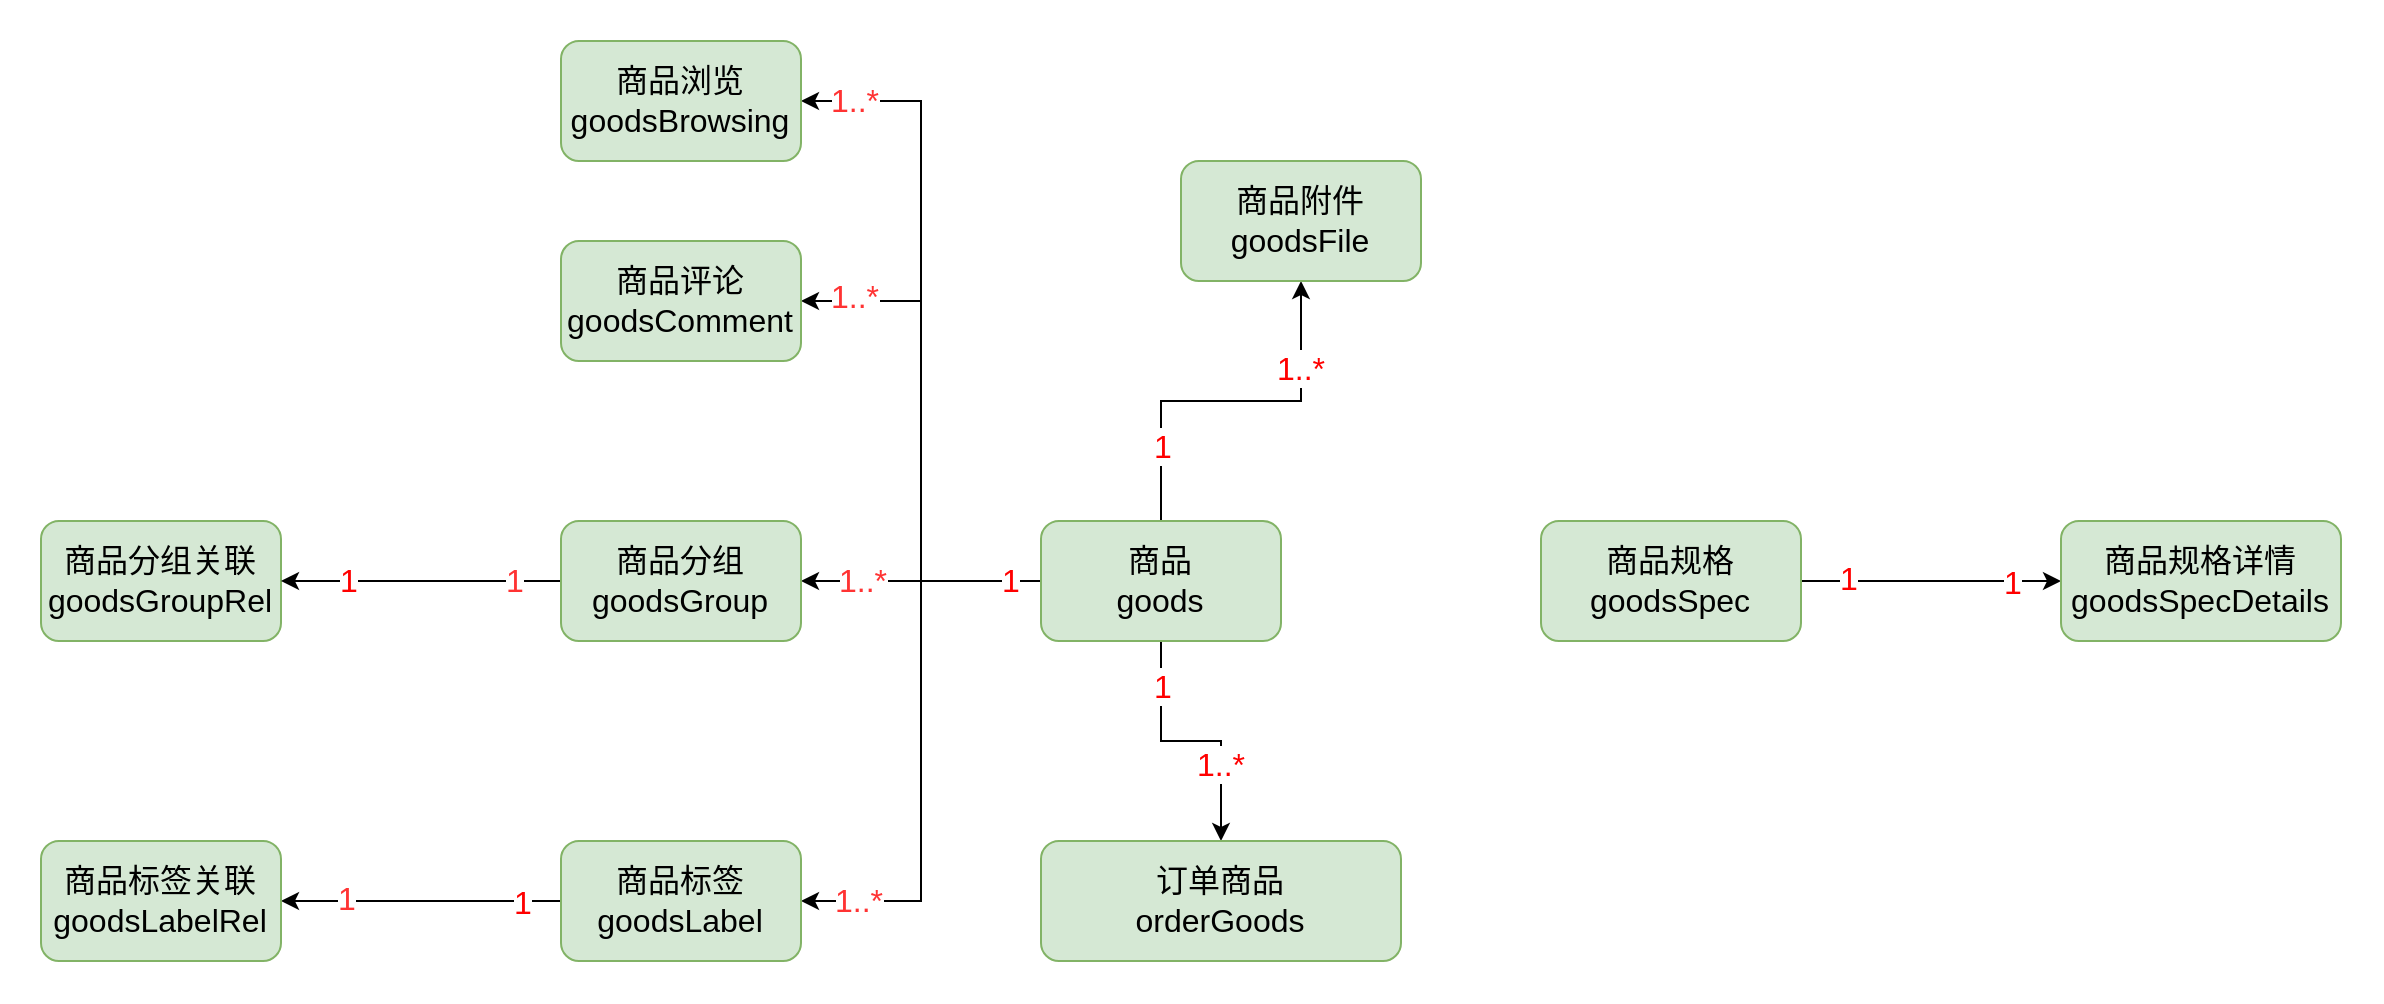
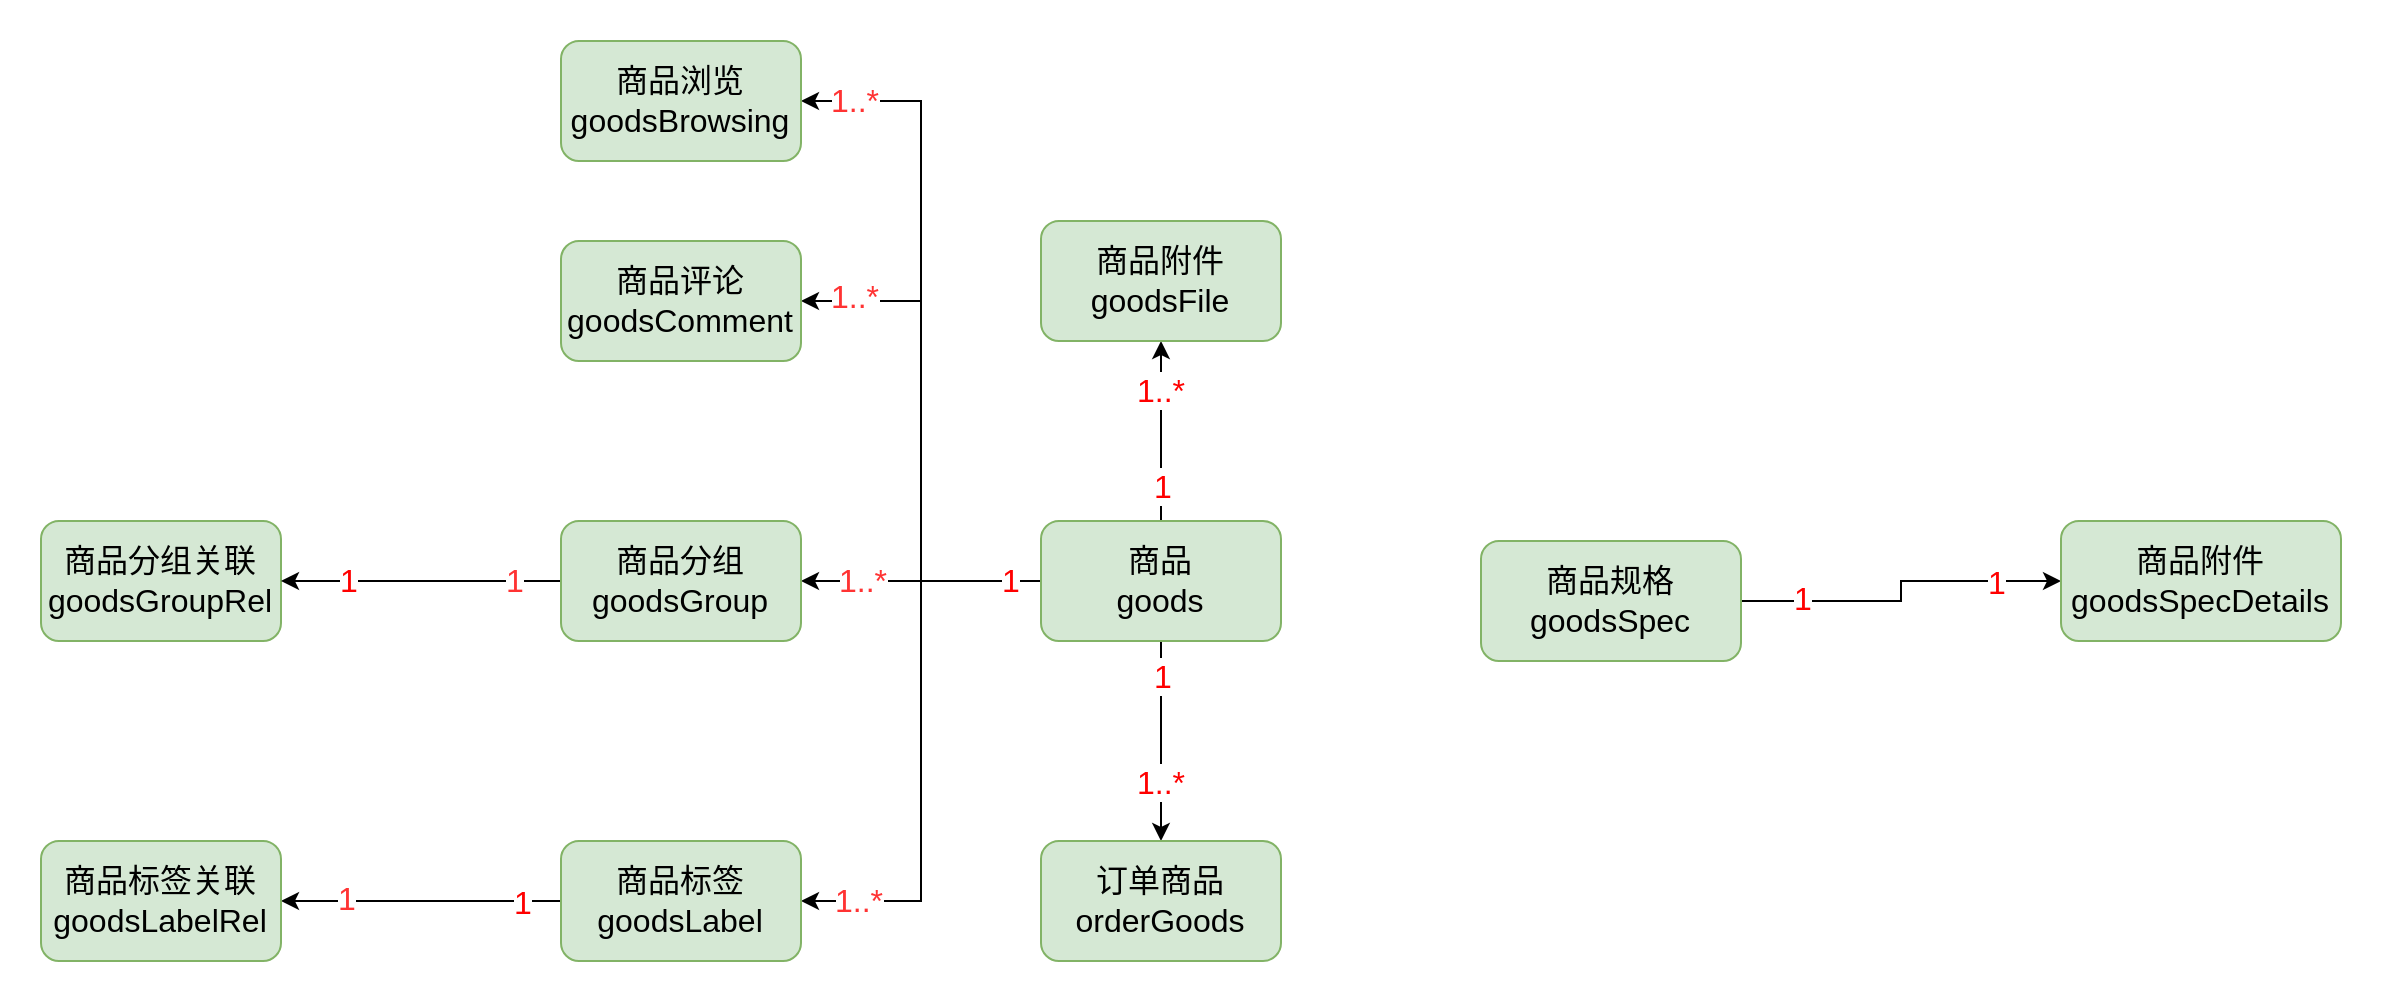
(1301, 221) -> (1161, 281)
(1671, 581) -> (1611, 601)
(2201, 581) -> (2201, 581)
(1221, 901) -> (1161, 901)
